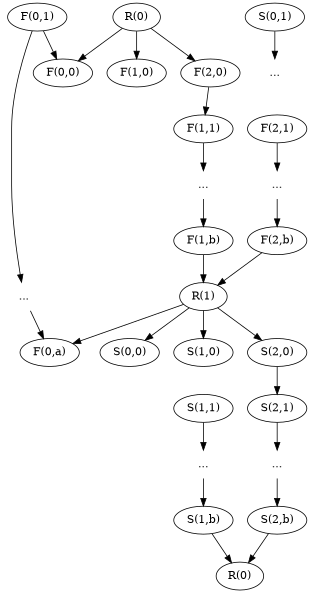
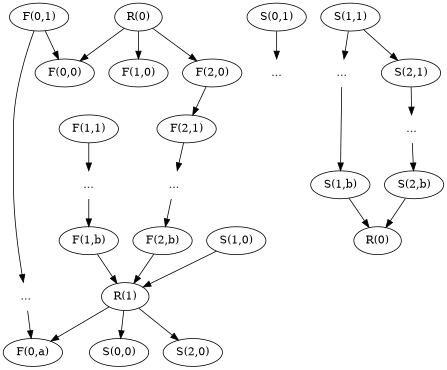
(207, 97) -> (201, 97)
(203, 321) -> (183, 267)
(277, 377) -> (378, 42)
